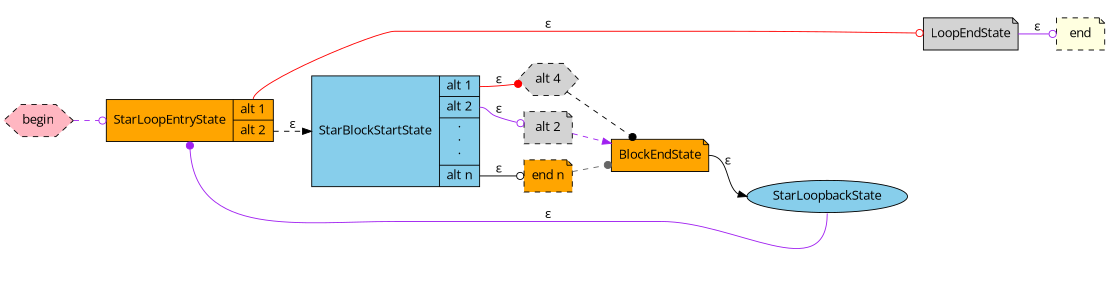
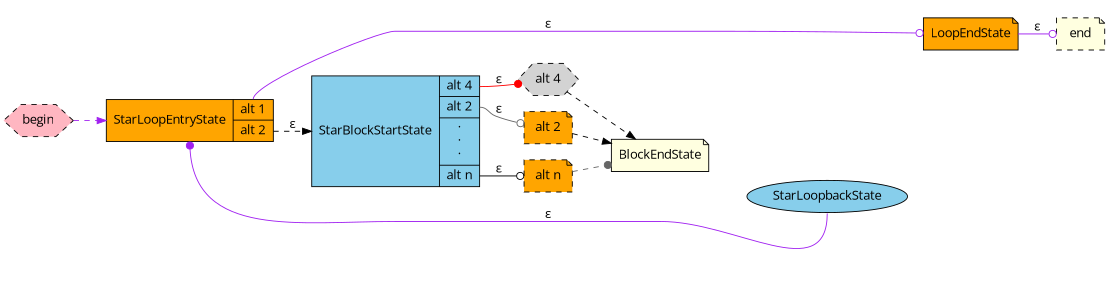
(576, 31) -> (576, 31)
(971, 34) -> (971, 34)
(460, 86) -> (460, 86)
(598, 113) -> (598, 113)
(497, 117) -> (497, 117)
(86, 121) -> (86, 121)
(548, 128) -> (548, 128)
(587, 137) -> (587, 137)
(660, 155) -> (660, 155)
(726, 171) -> none
(548, 176) -> (548, 176)
